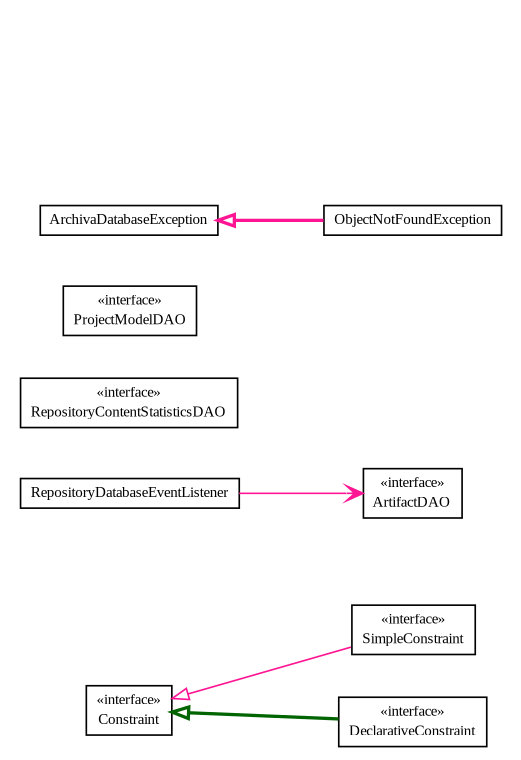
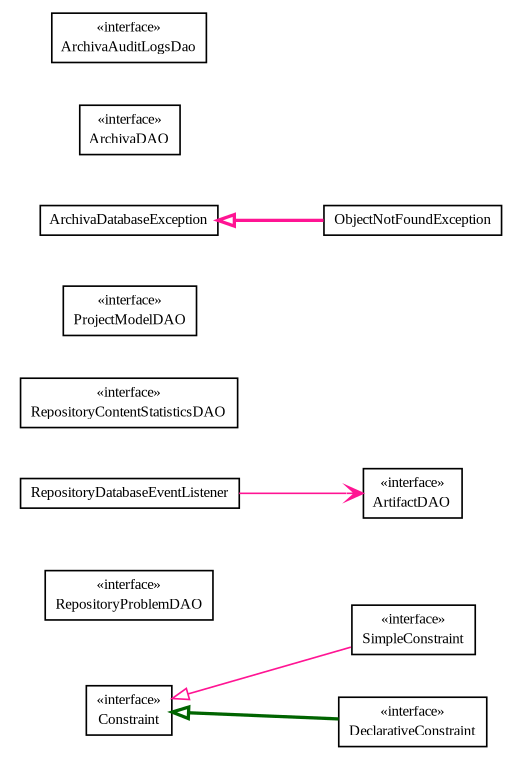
none -> (129, 38)
none -> (129, 130)
none -> (129, 595)
